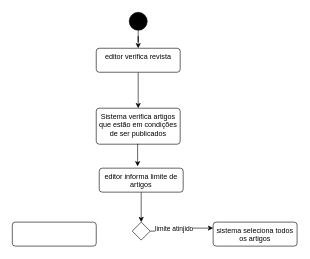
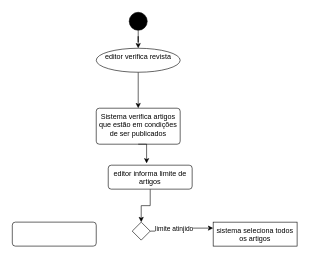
(138, 60) -> (138, 60)
(141, 180) -> (150, 177)
(255, 234) -> (255, 234)
